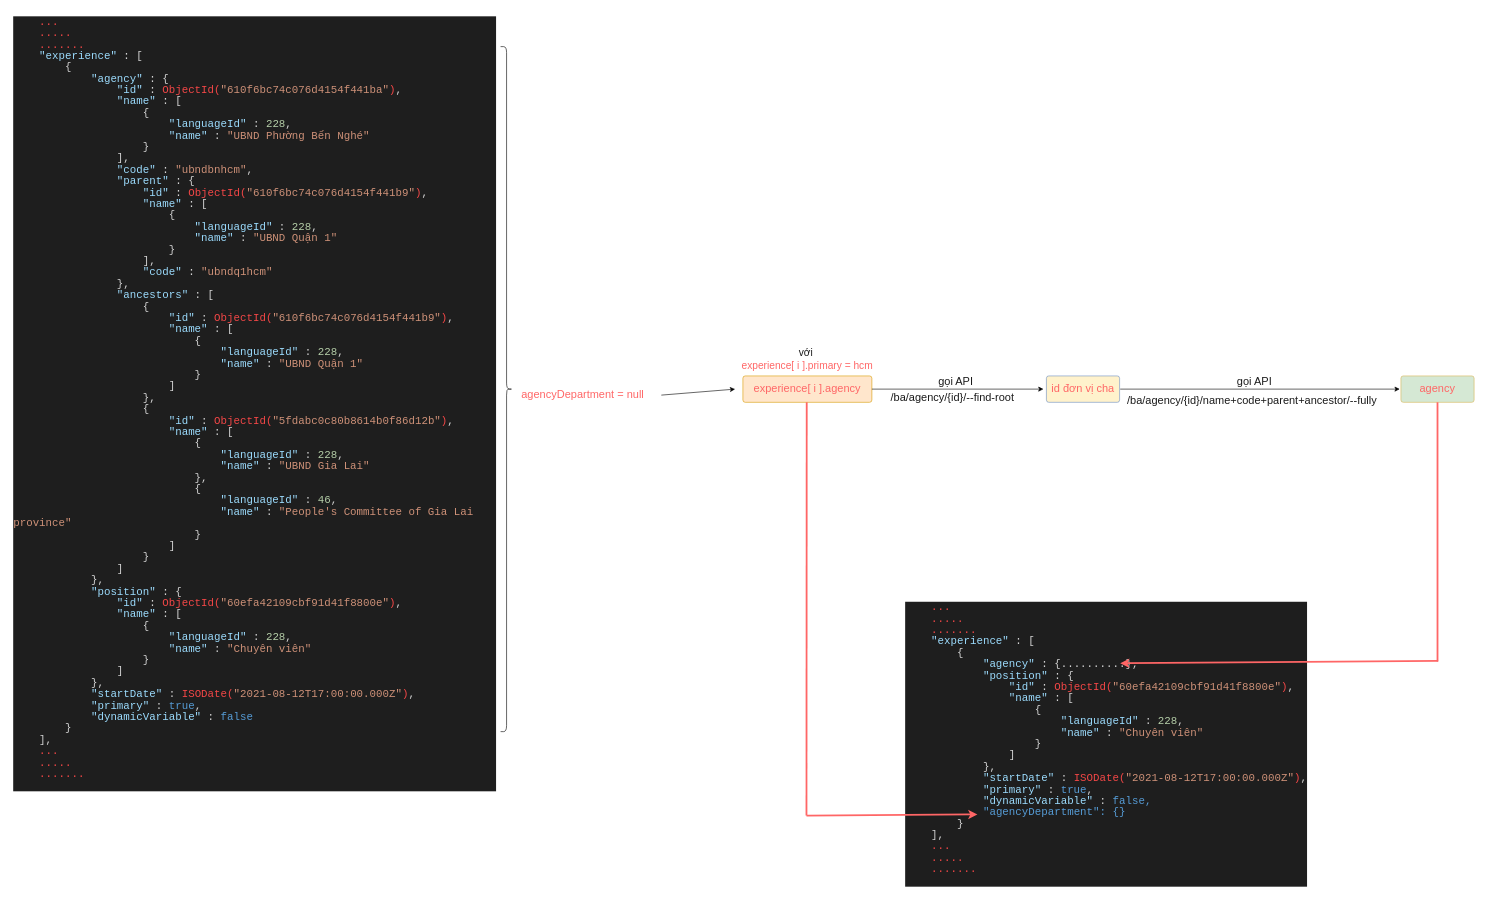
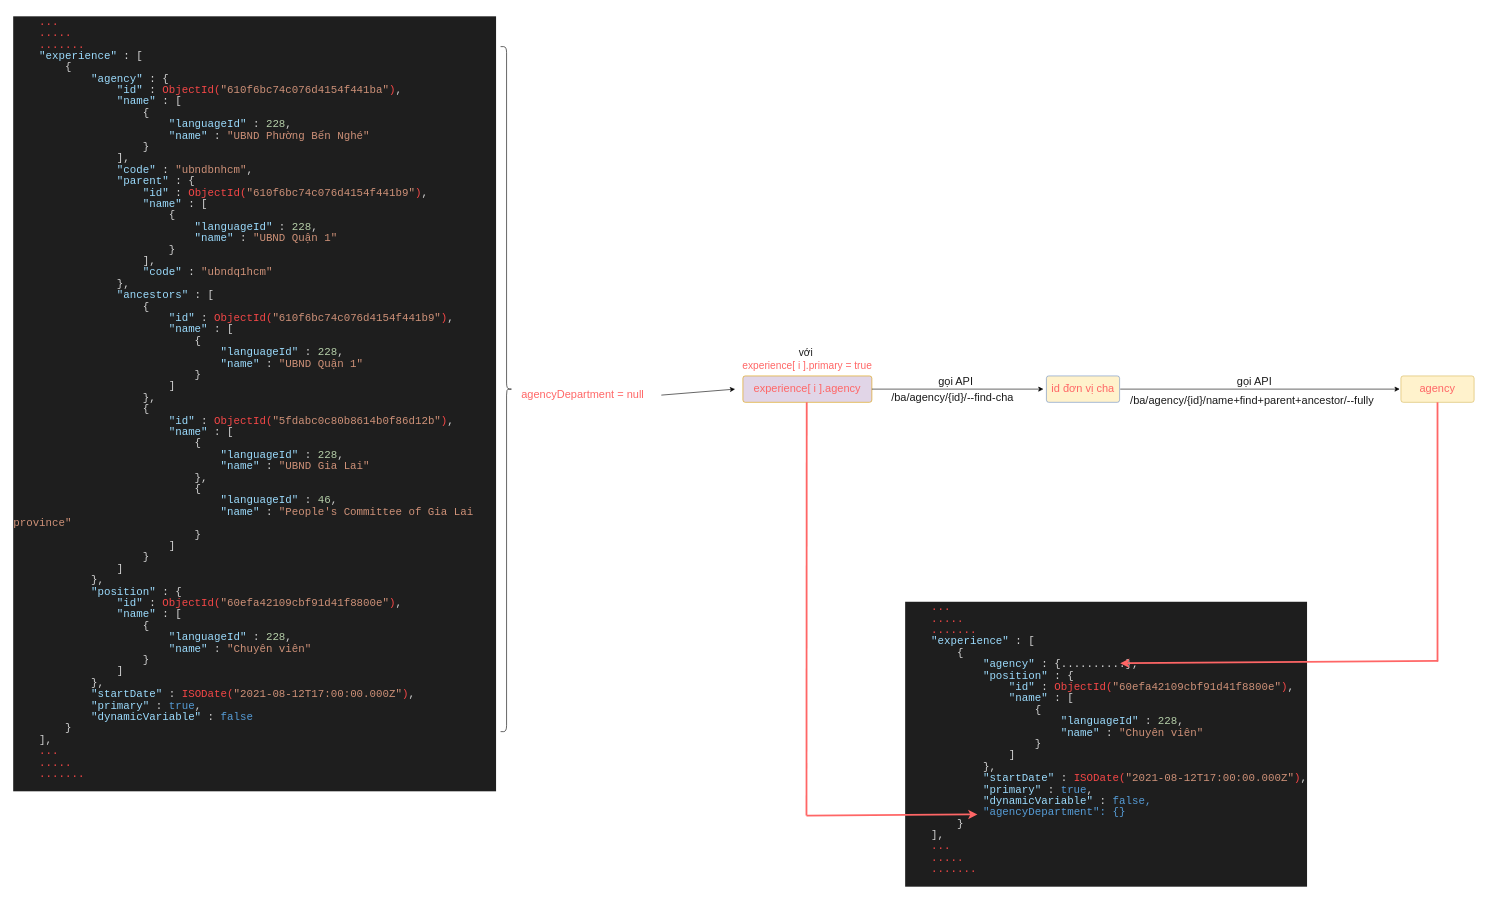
(808, 367) -> (808, 367)
(808, 389) -> (808, 389)
(1438, 389) -> (1438, 389)
(953, 398) -> (953, 398)
(1253, 407) -> (1253, 407)
